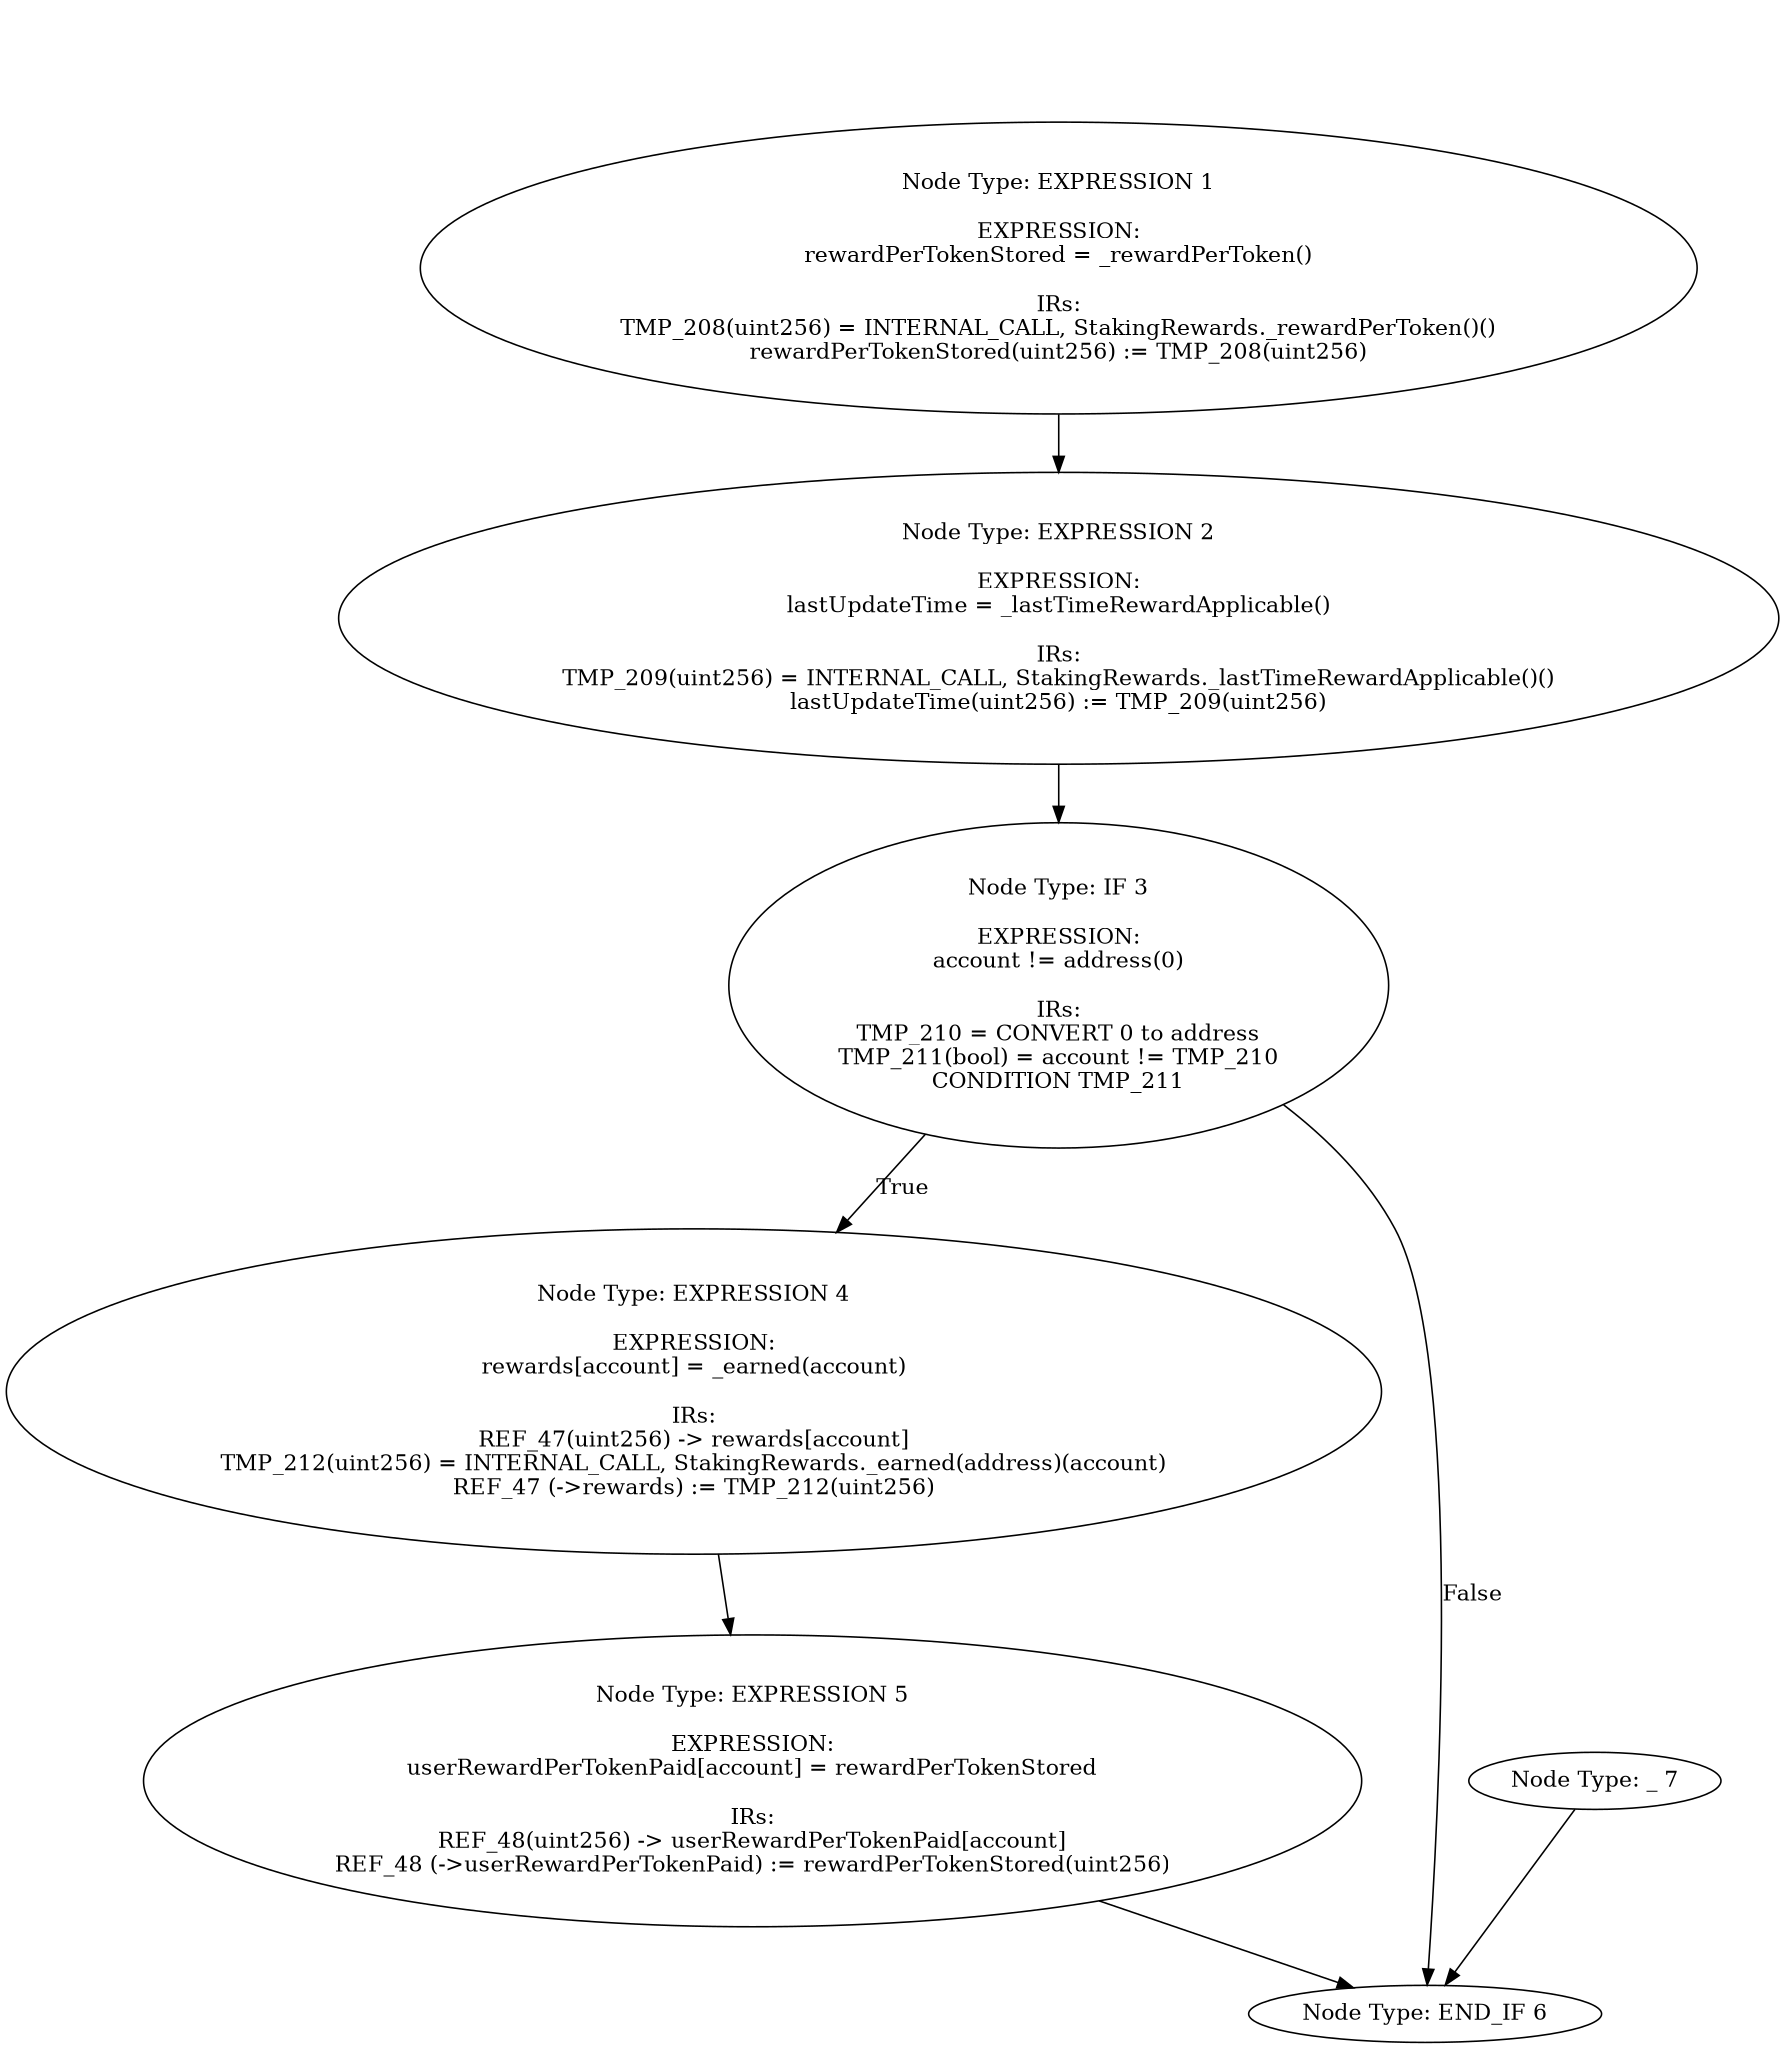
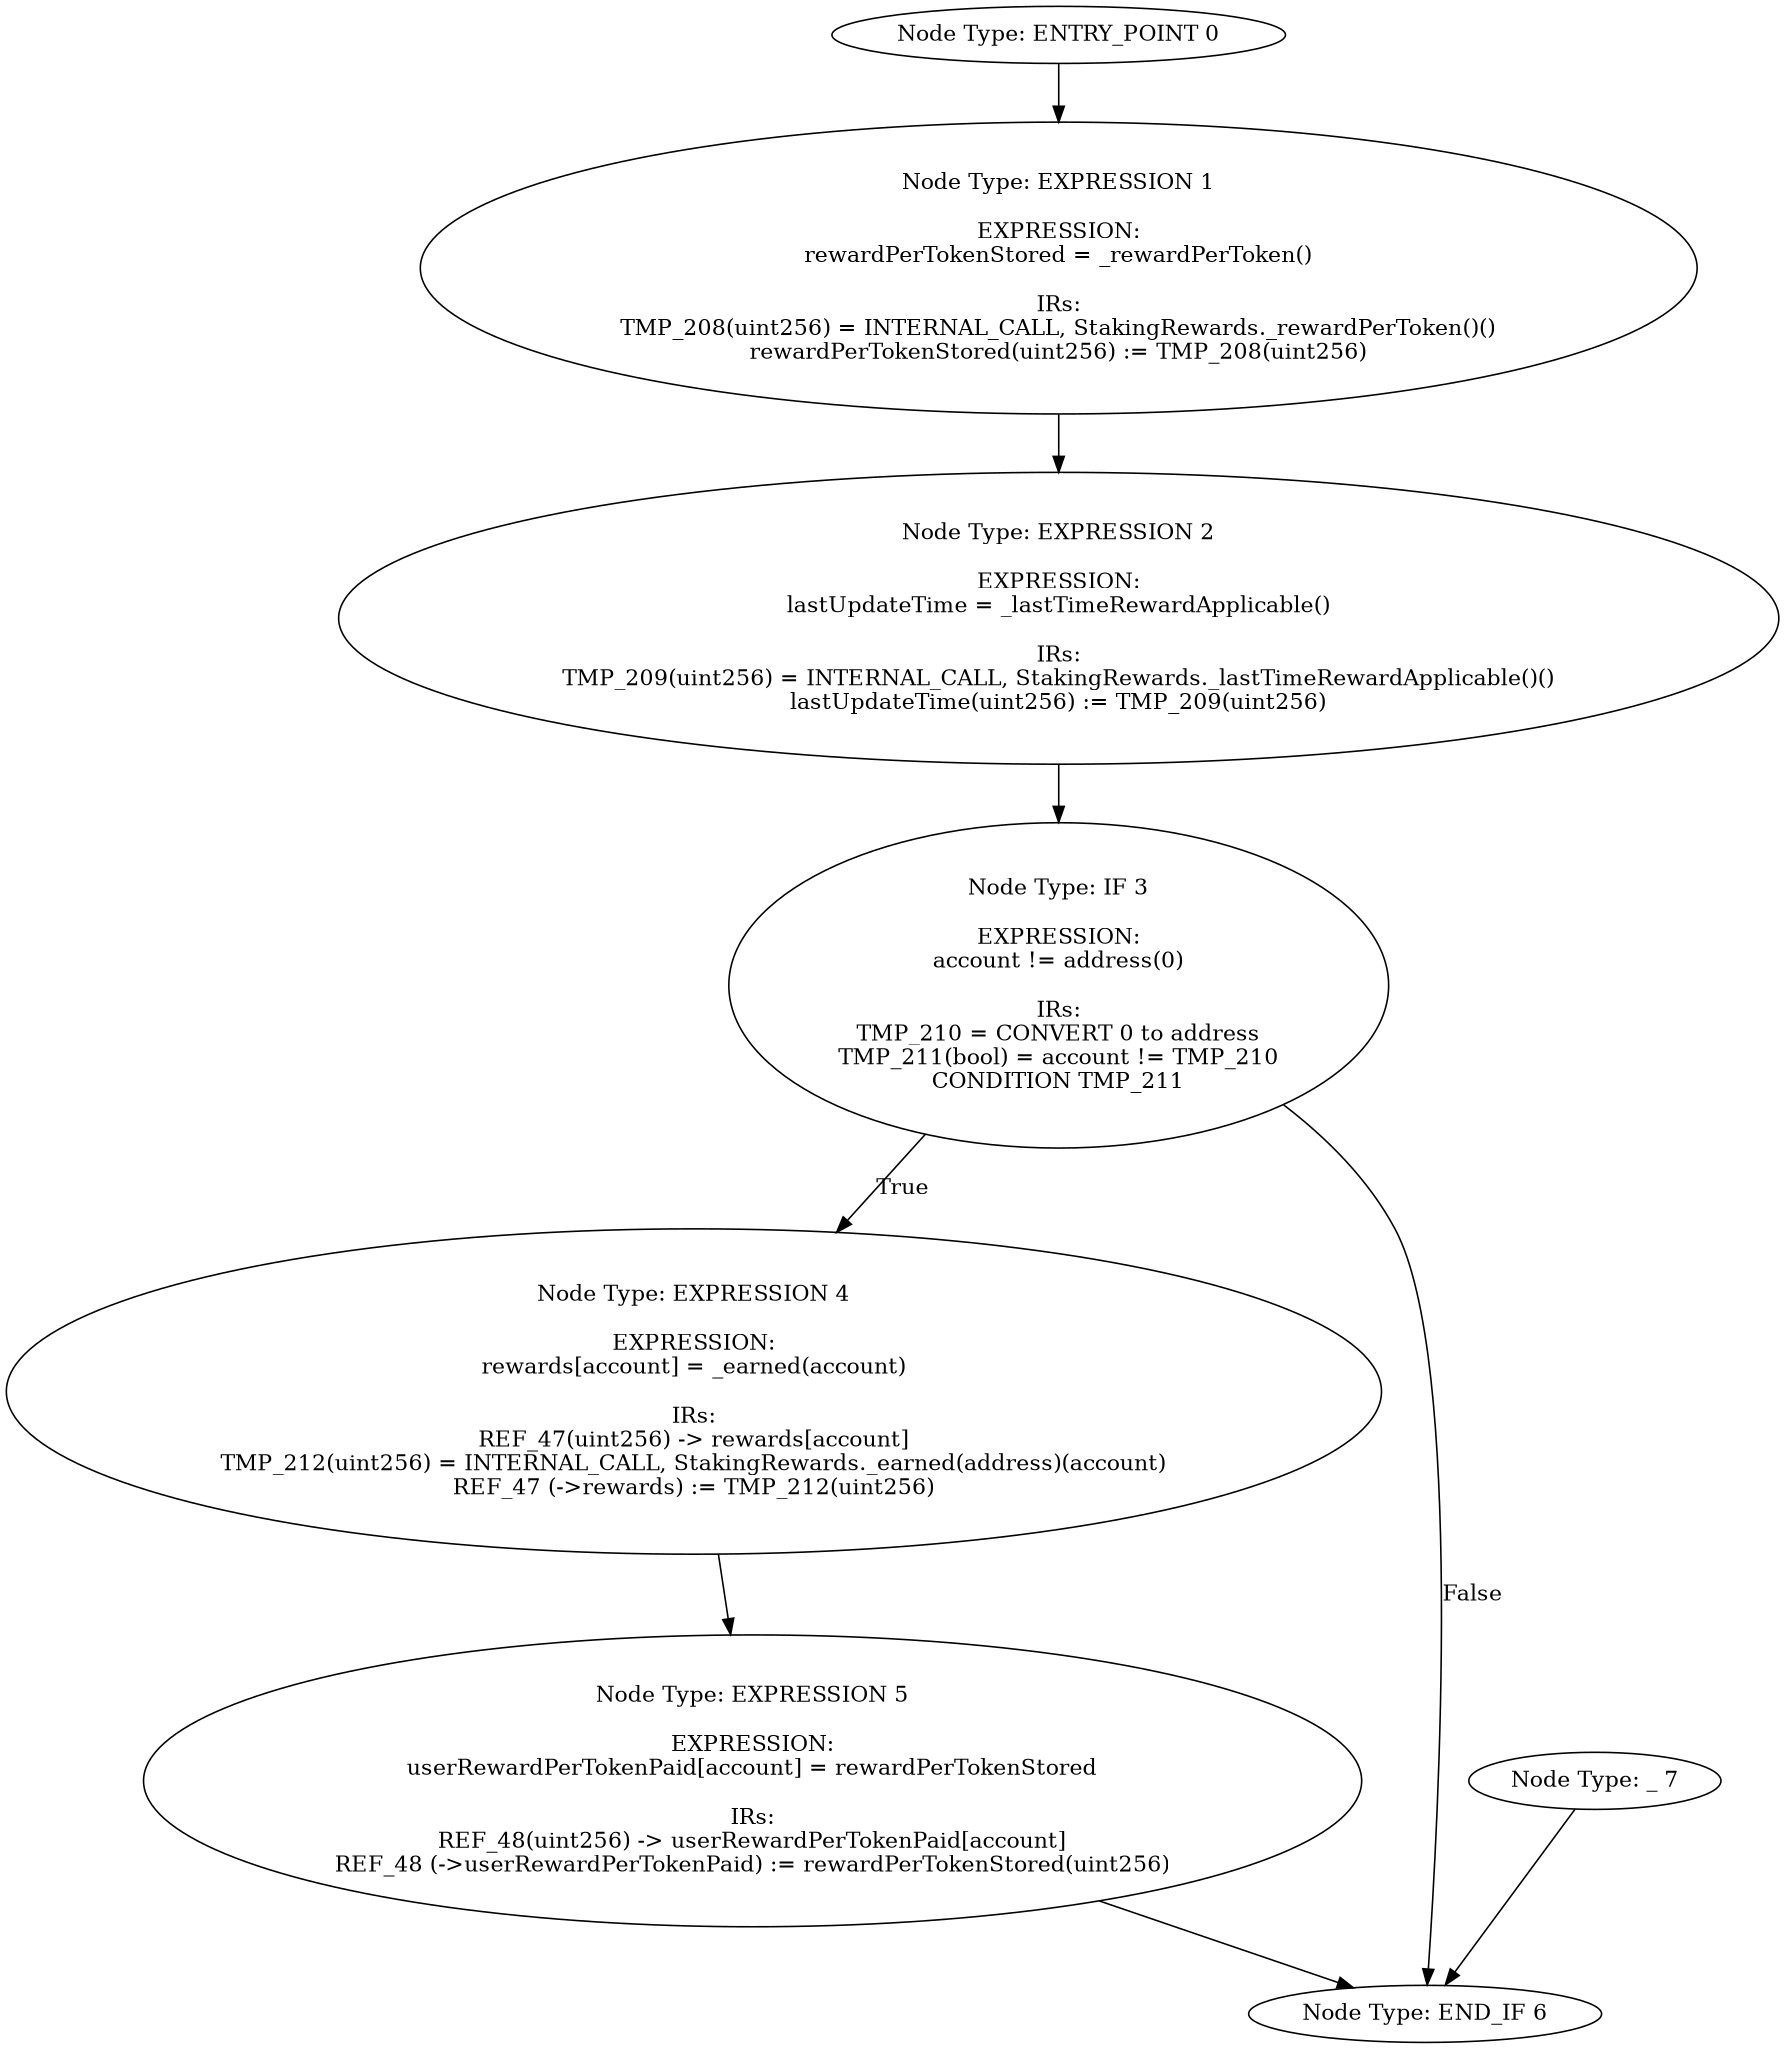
none -> (1059, 35)
